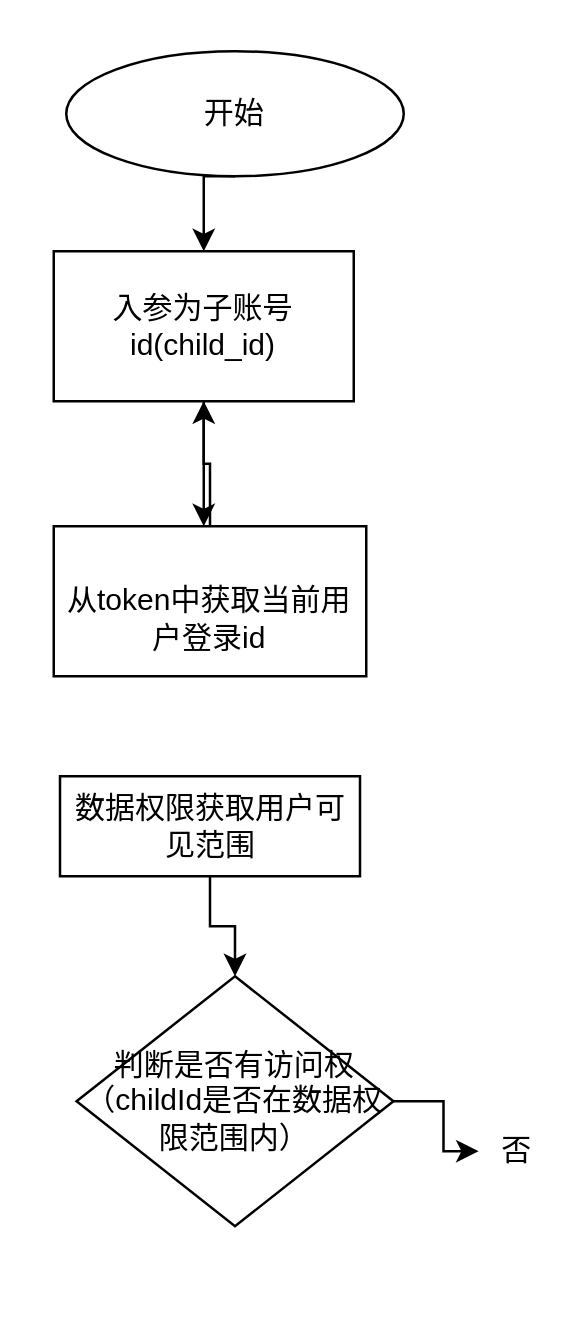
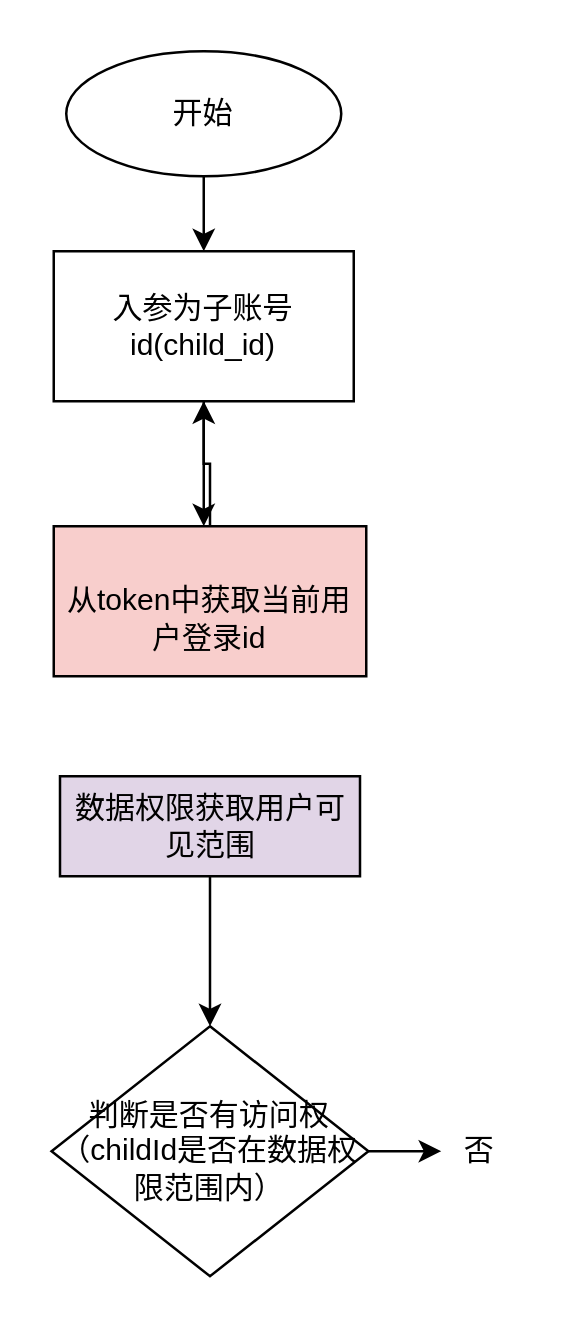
(235, 114) -> (204, 114)
(210, 601) -> (210, 601)
(210, 826) -> (210, 826)
(235, 1101) -> (210, 1151)
(516, 1151) -> (479, 1151)
